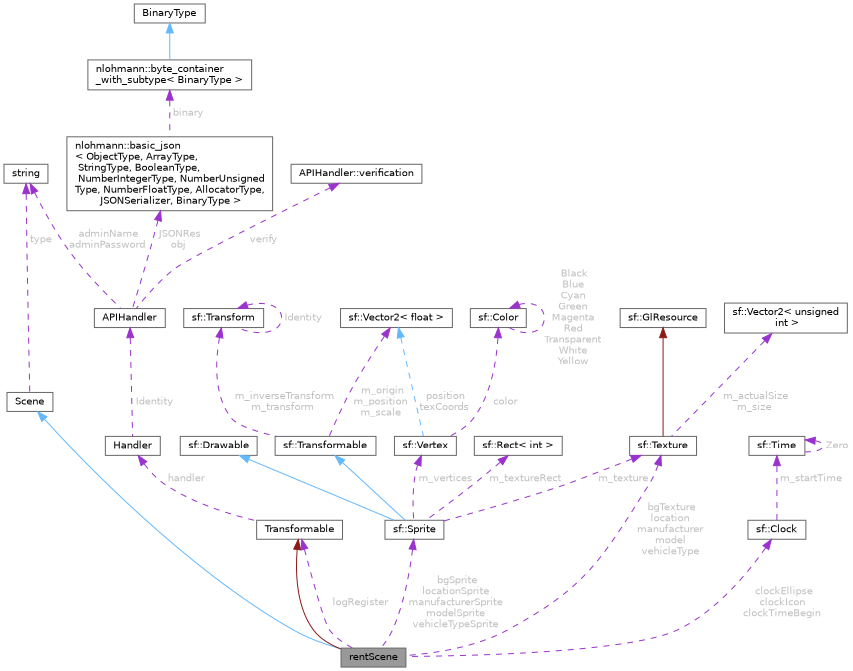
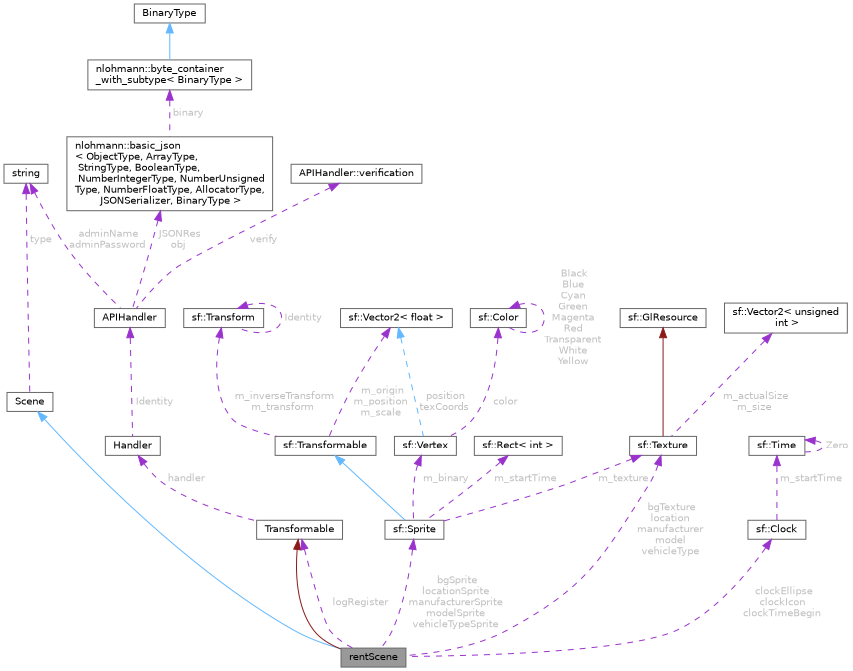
(219, 446) -> none
(444, 479) -> (444, 479)
(524, 479) -> (524, 479)
